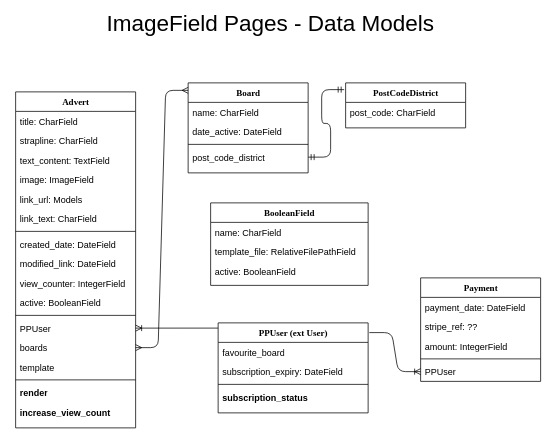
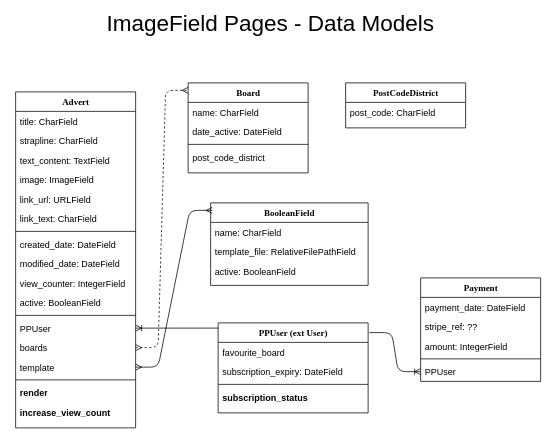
(326, 123) -> none
(53, 200) -> (57, 200)
(162, 220) -> (162, 220)
(71, 264) -> (73, 264)
none -> (174, 289)
